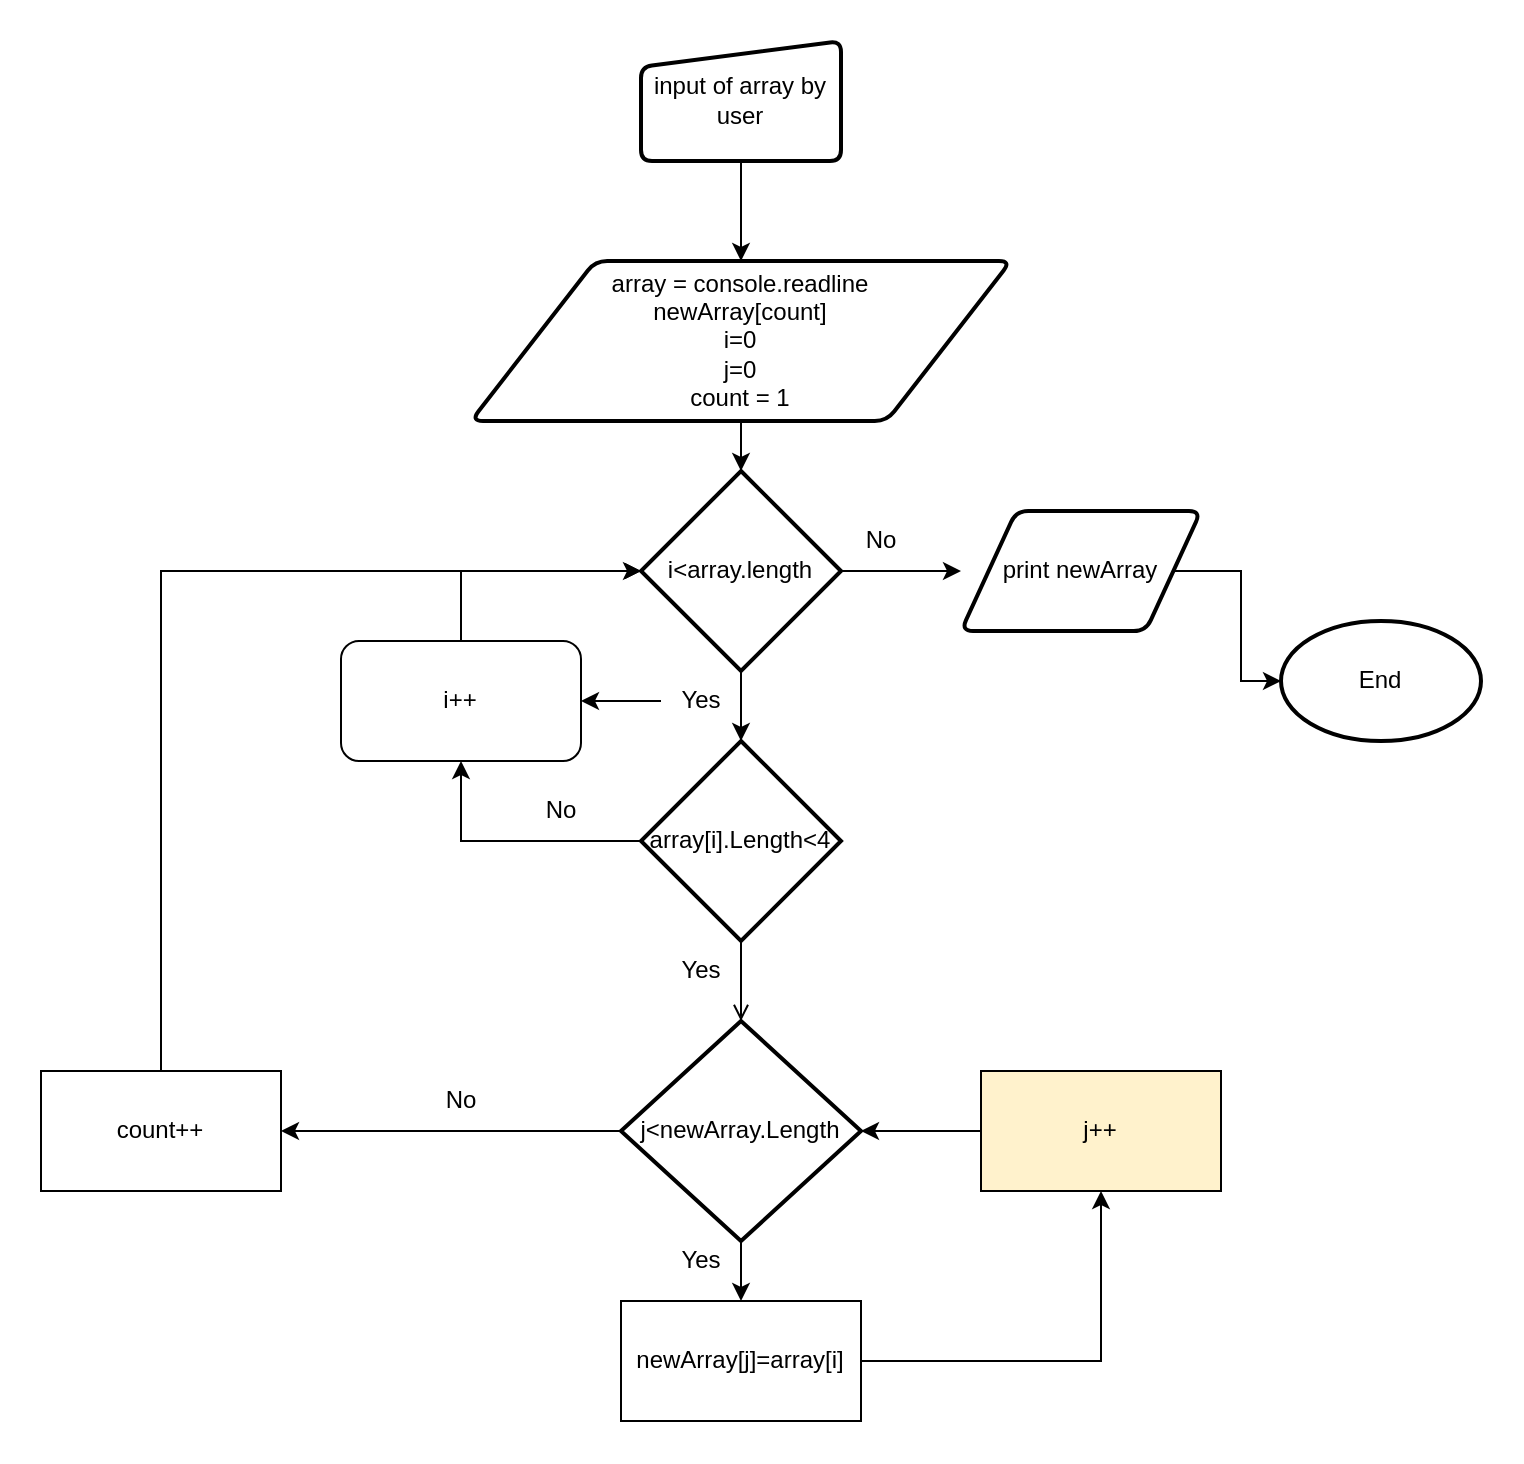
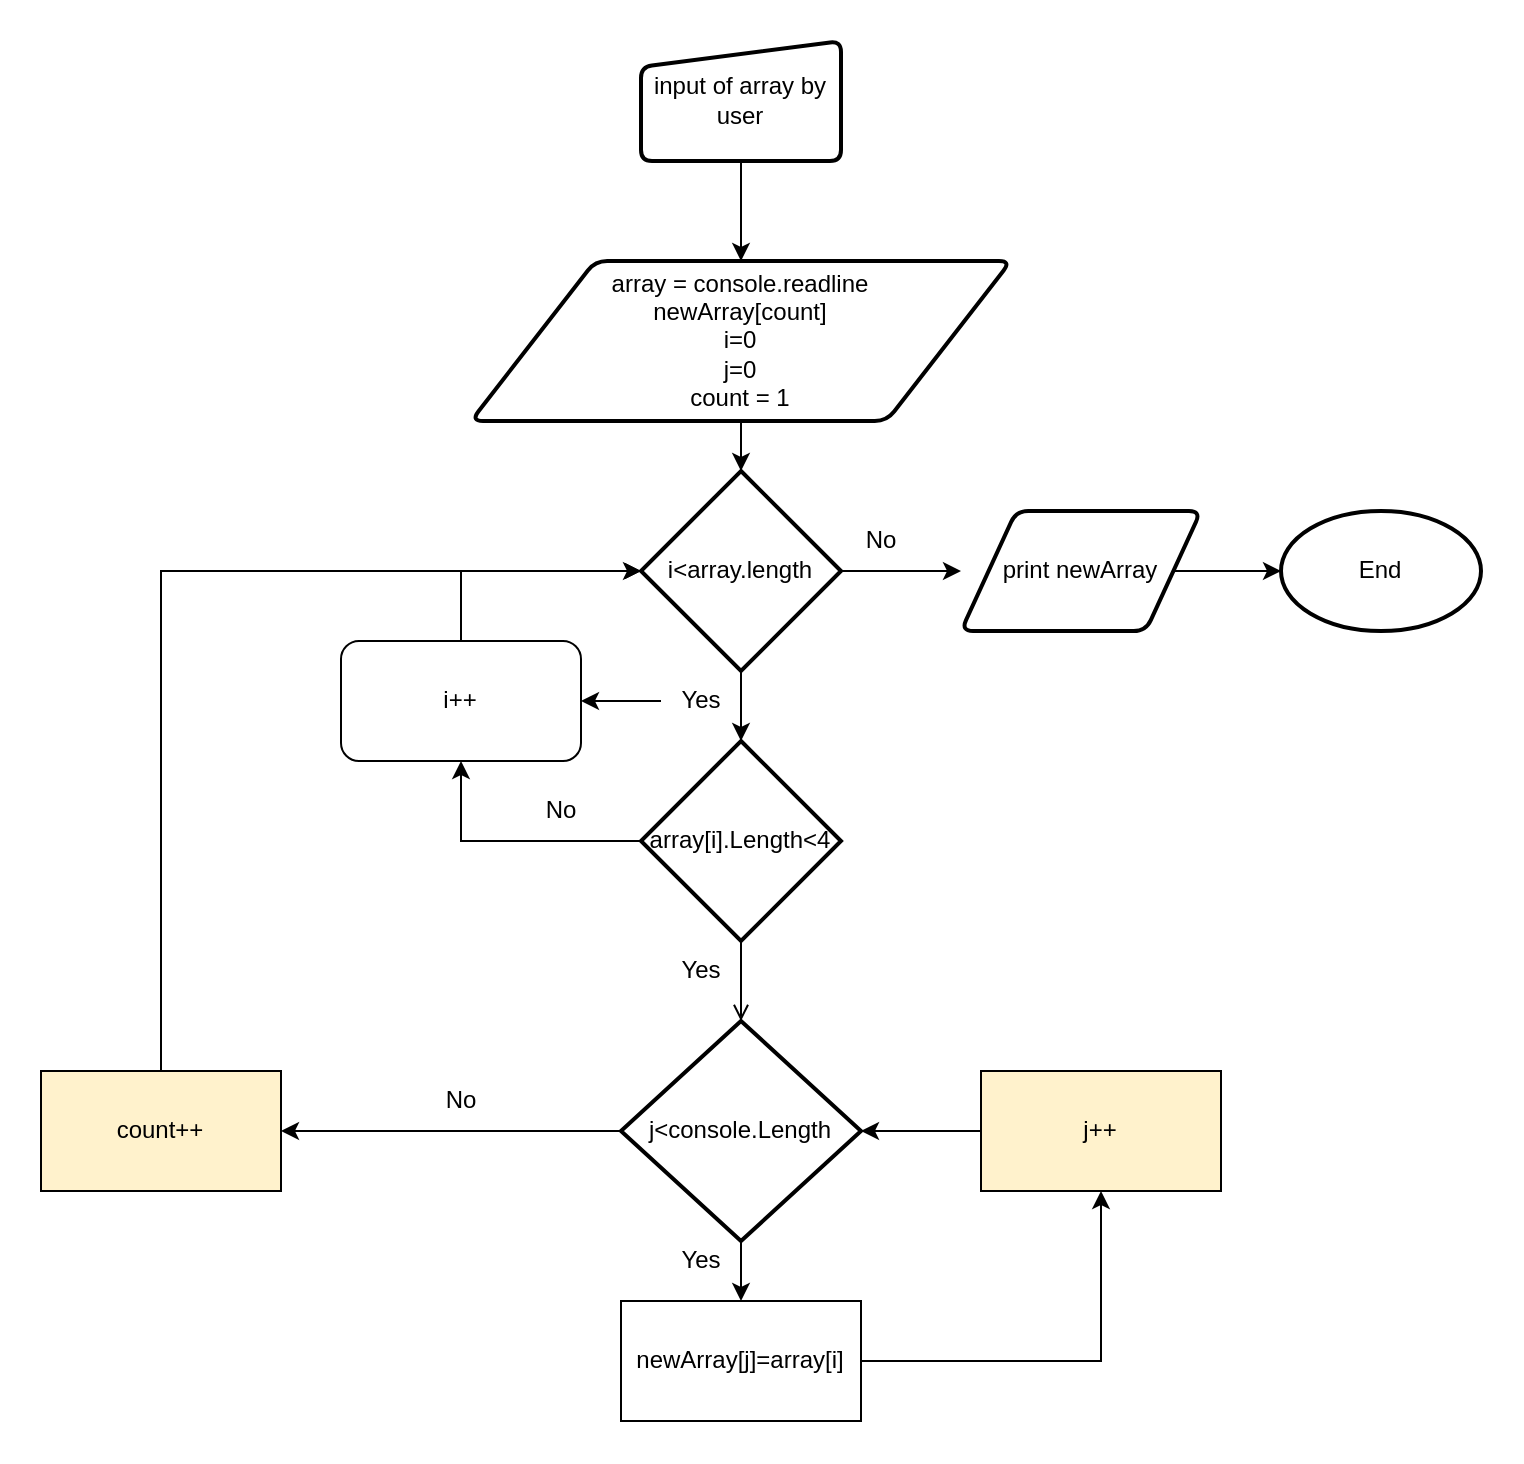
(1381, 681) -> (1381, 571)
(161, 1131) -> (161, 1131)
(741, 1131) -> (741, 1131)
